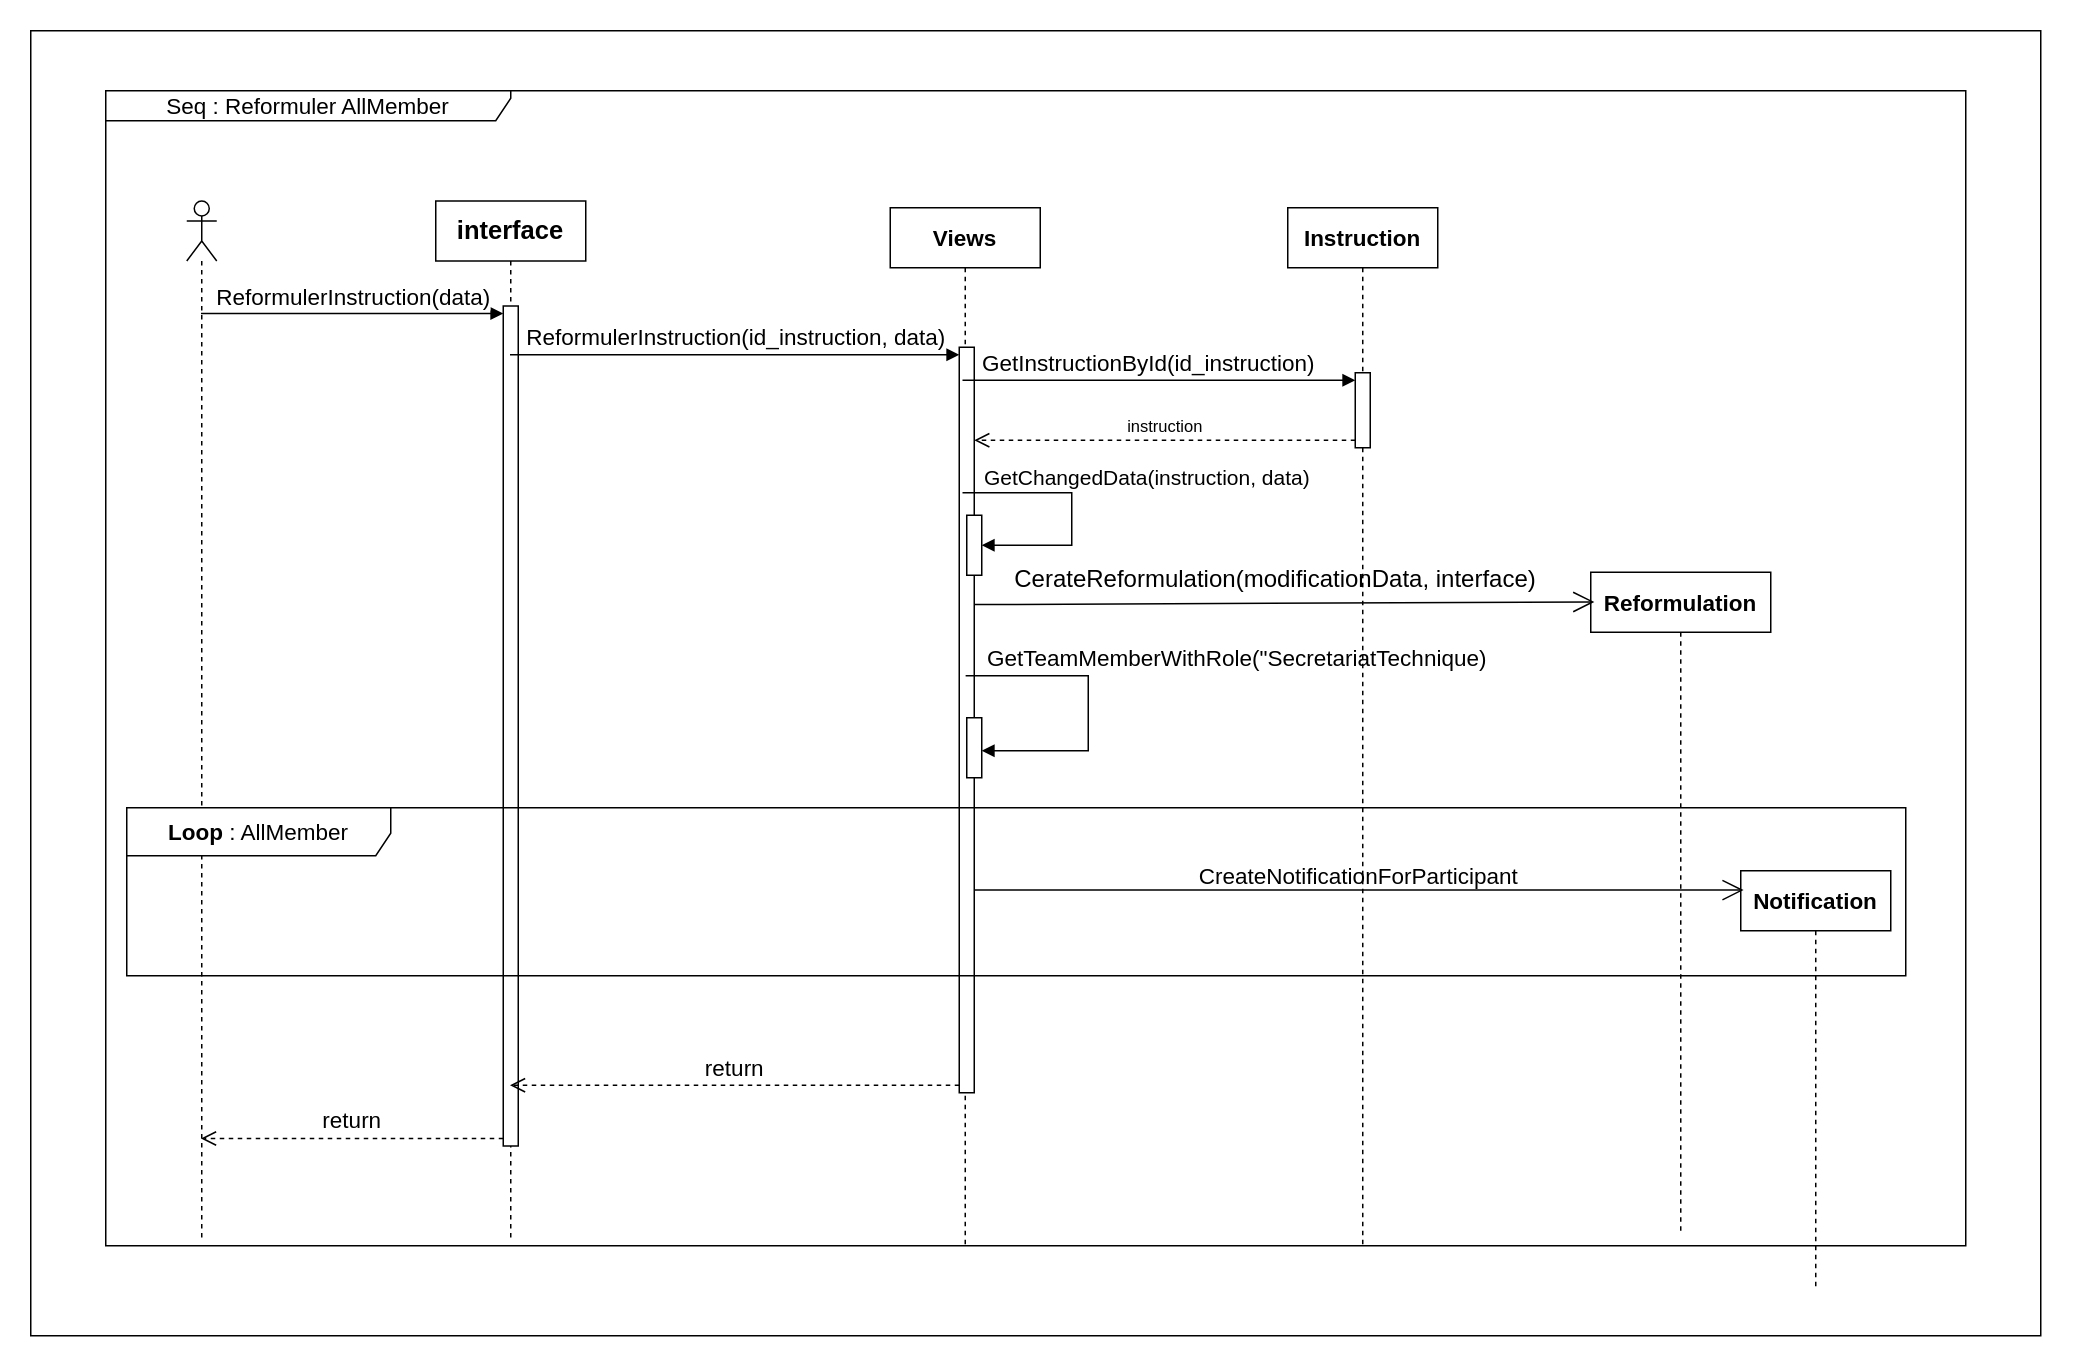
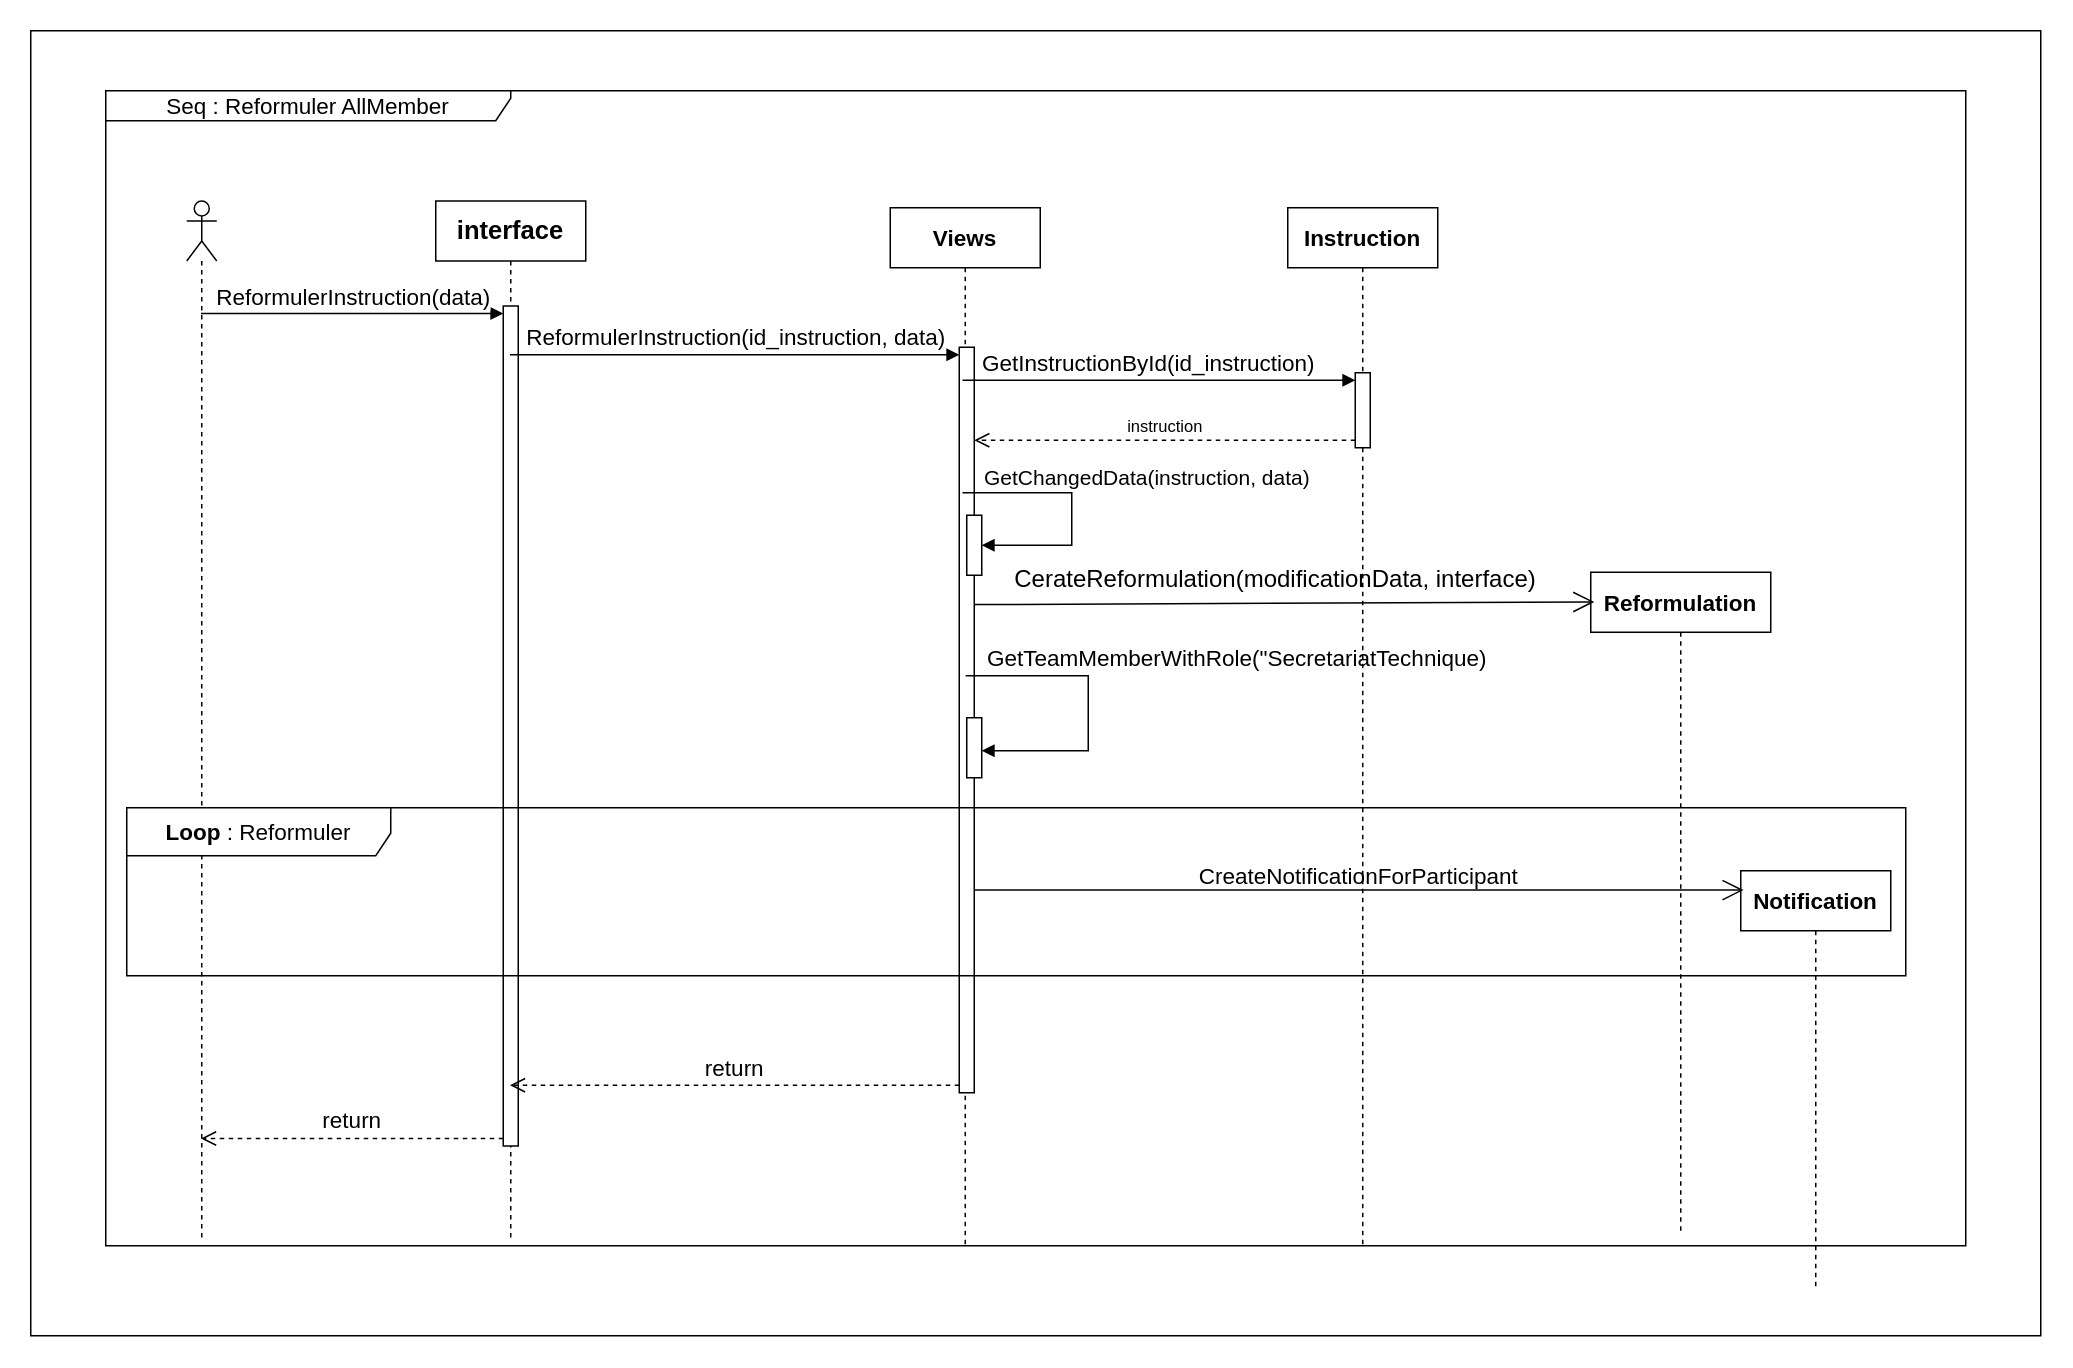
(259, 832) -> (259, 832)
